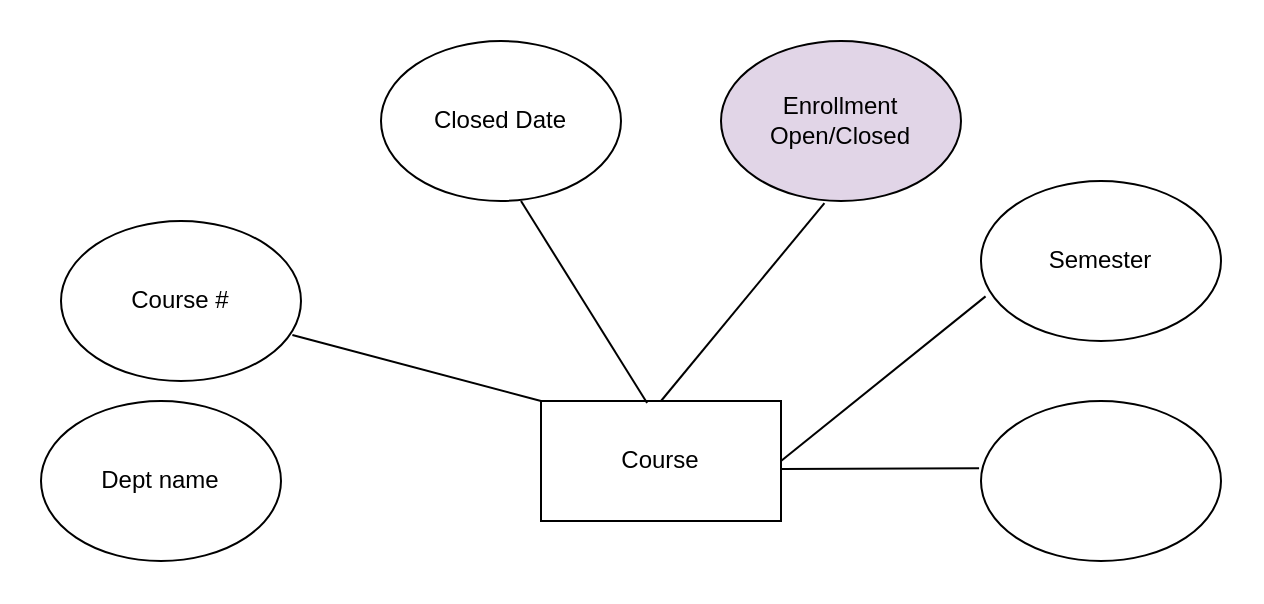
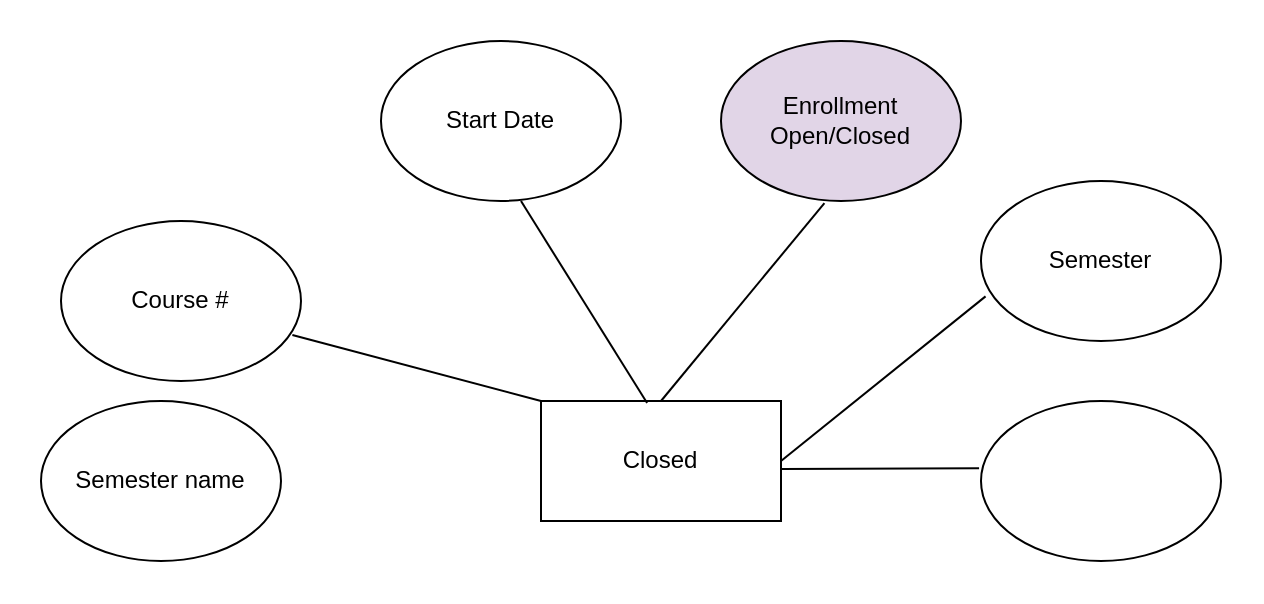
(501, 121) -> (501, 121)
(661, 461) -> (661, 461)
(161, 481) -> (161, 481)
